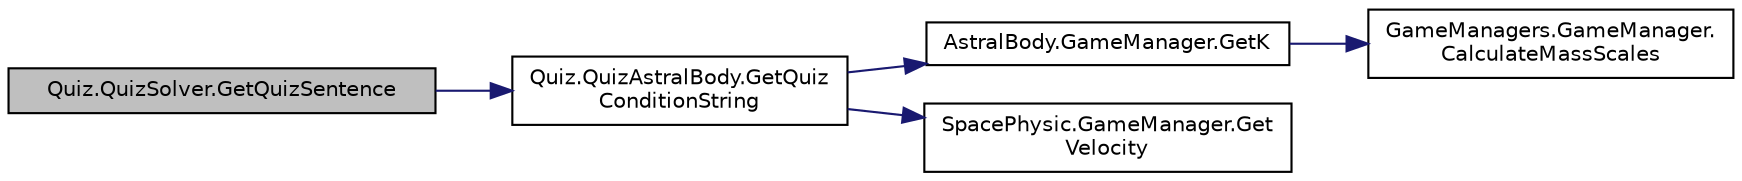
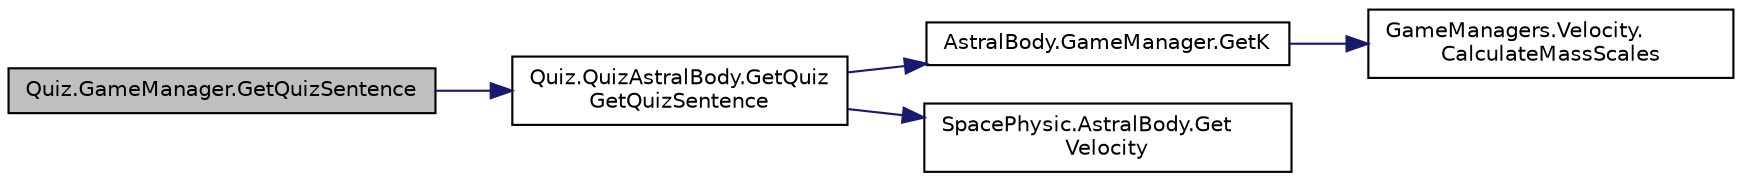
(1551, 44) -> (1551, 44)
(222, 91) -> (222, 91)
(680, 91) -> (680, 91)
(1108, 138) -> (1108, 138)
